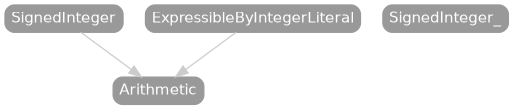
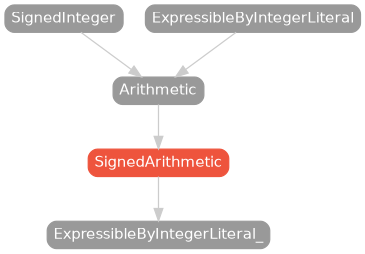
(446, 19) -> (158, 235)
none -> (158, 163)
